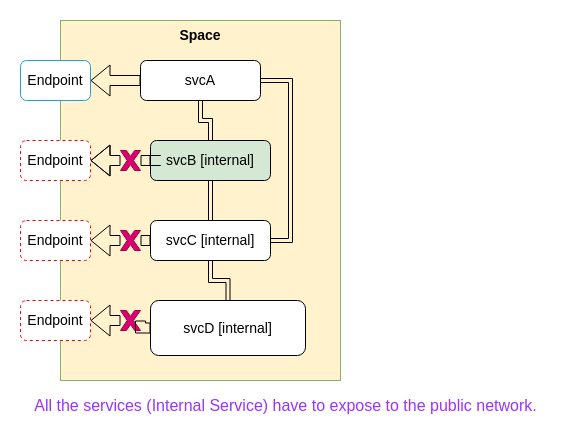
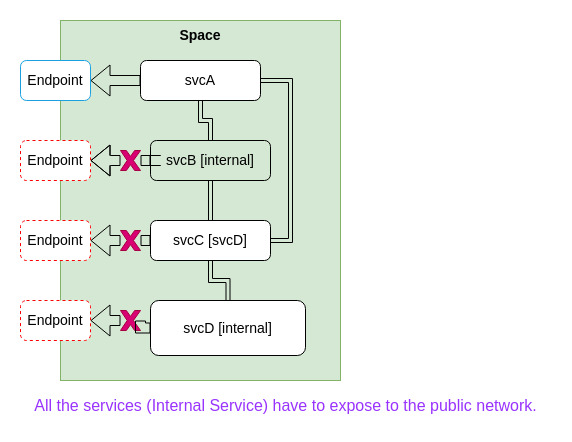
(201, 201) -> (201, 201)
(211, 241) -> (211, 241)
